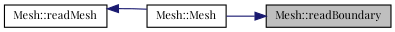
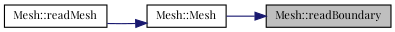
(133, 9) -> (121, 24)
